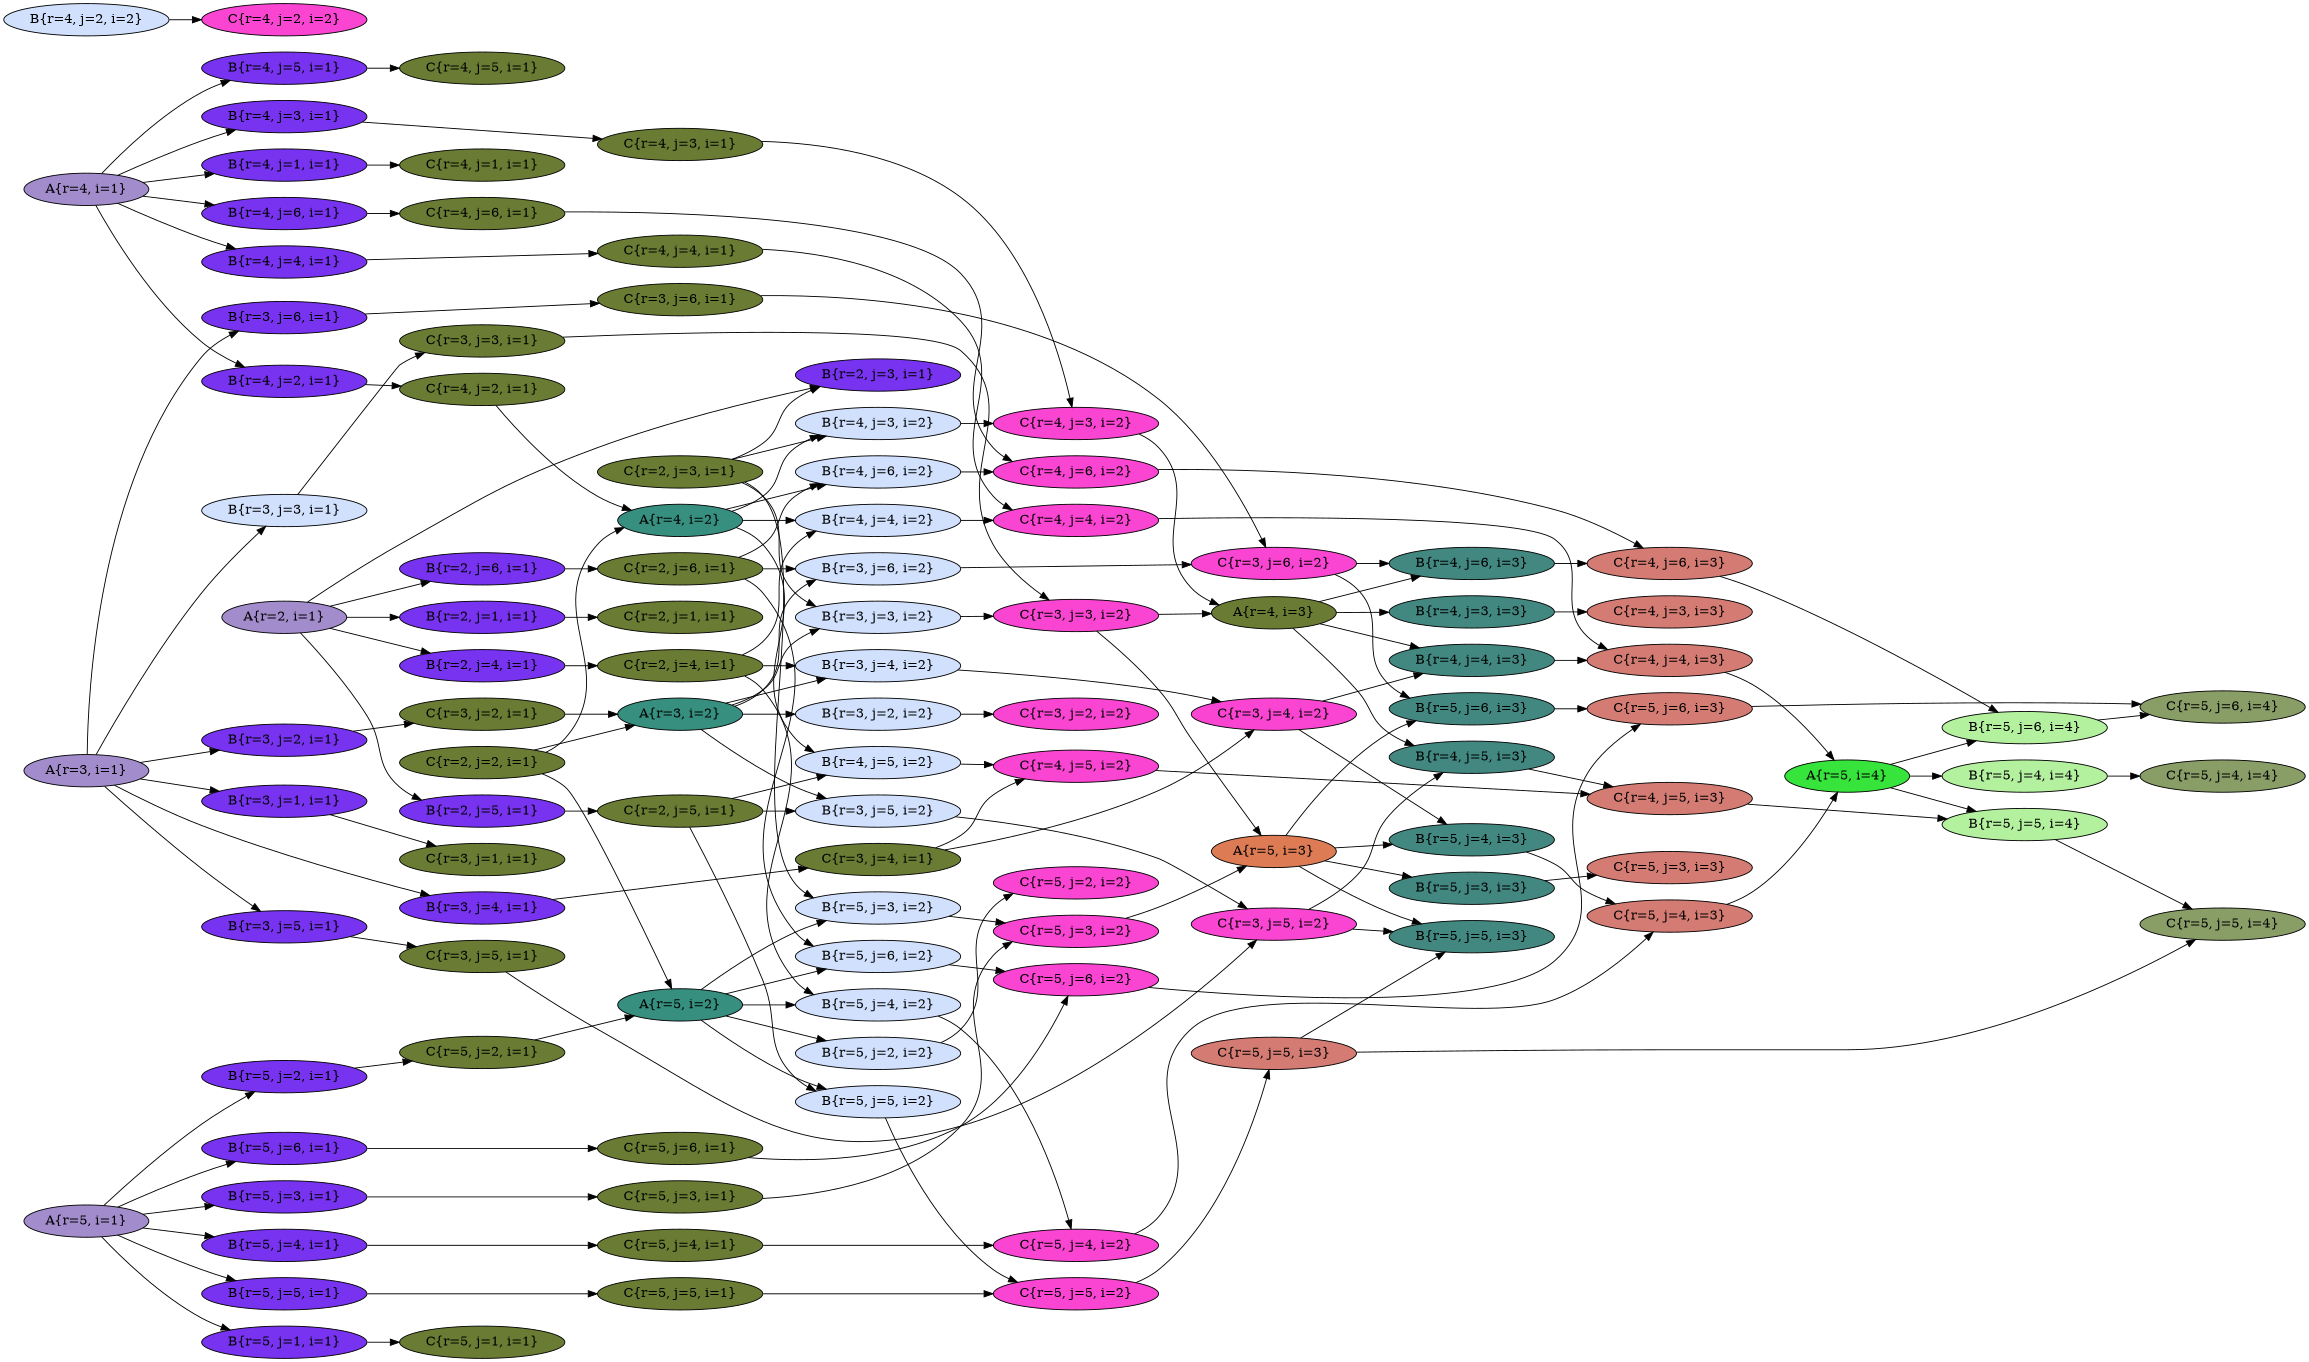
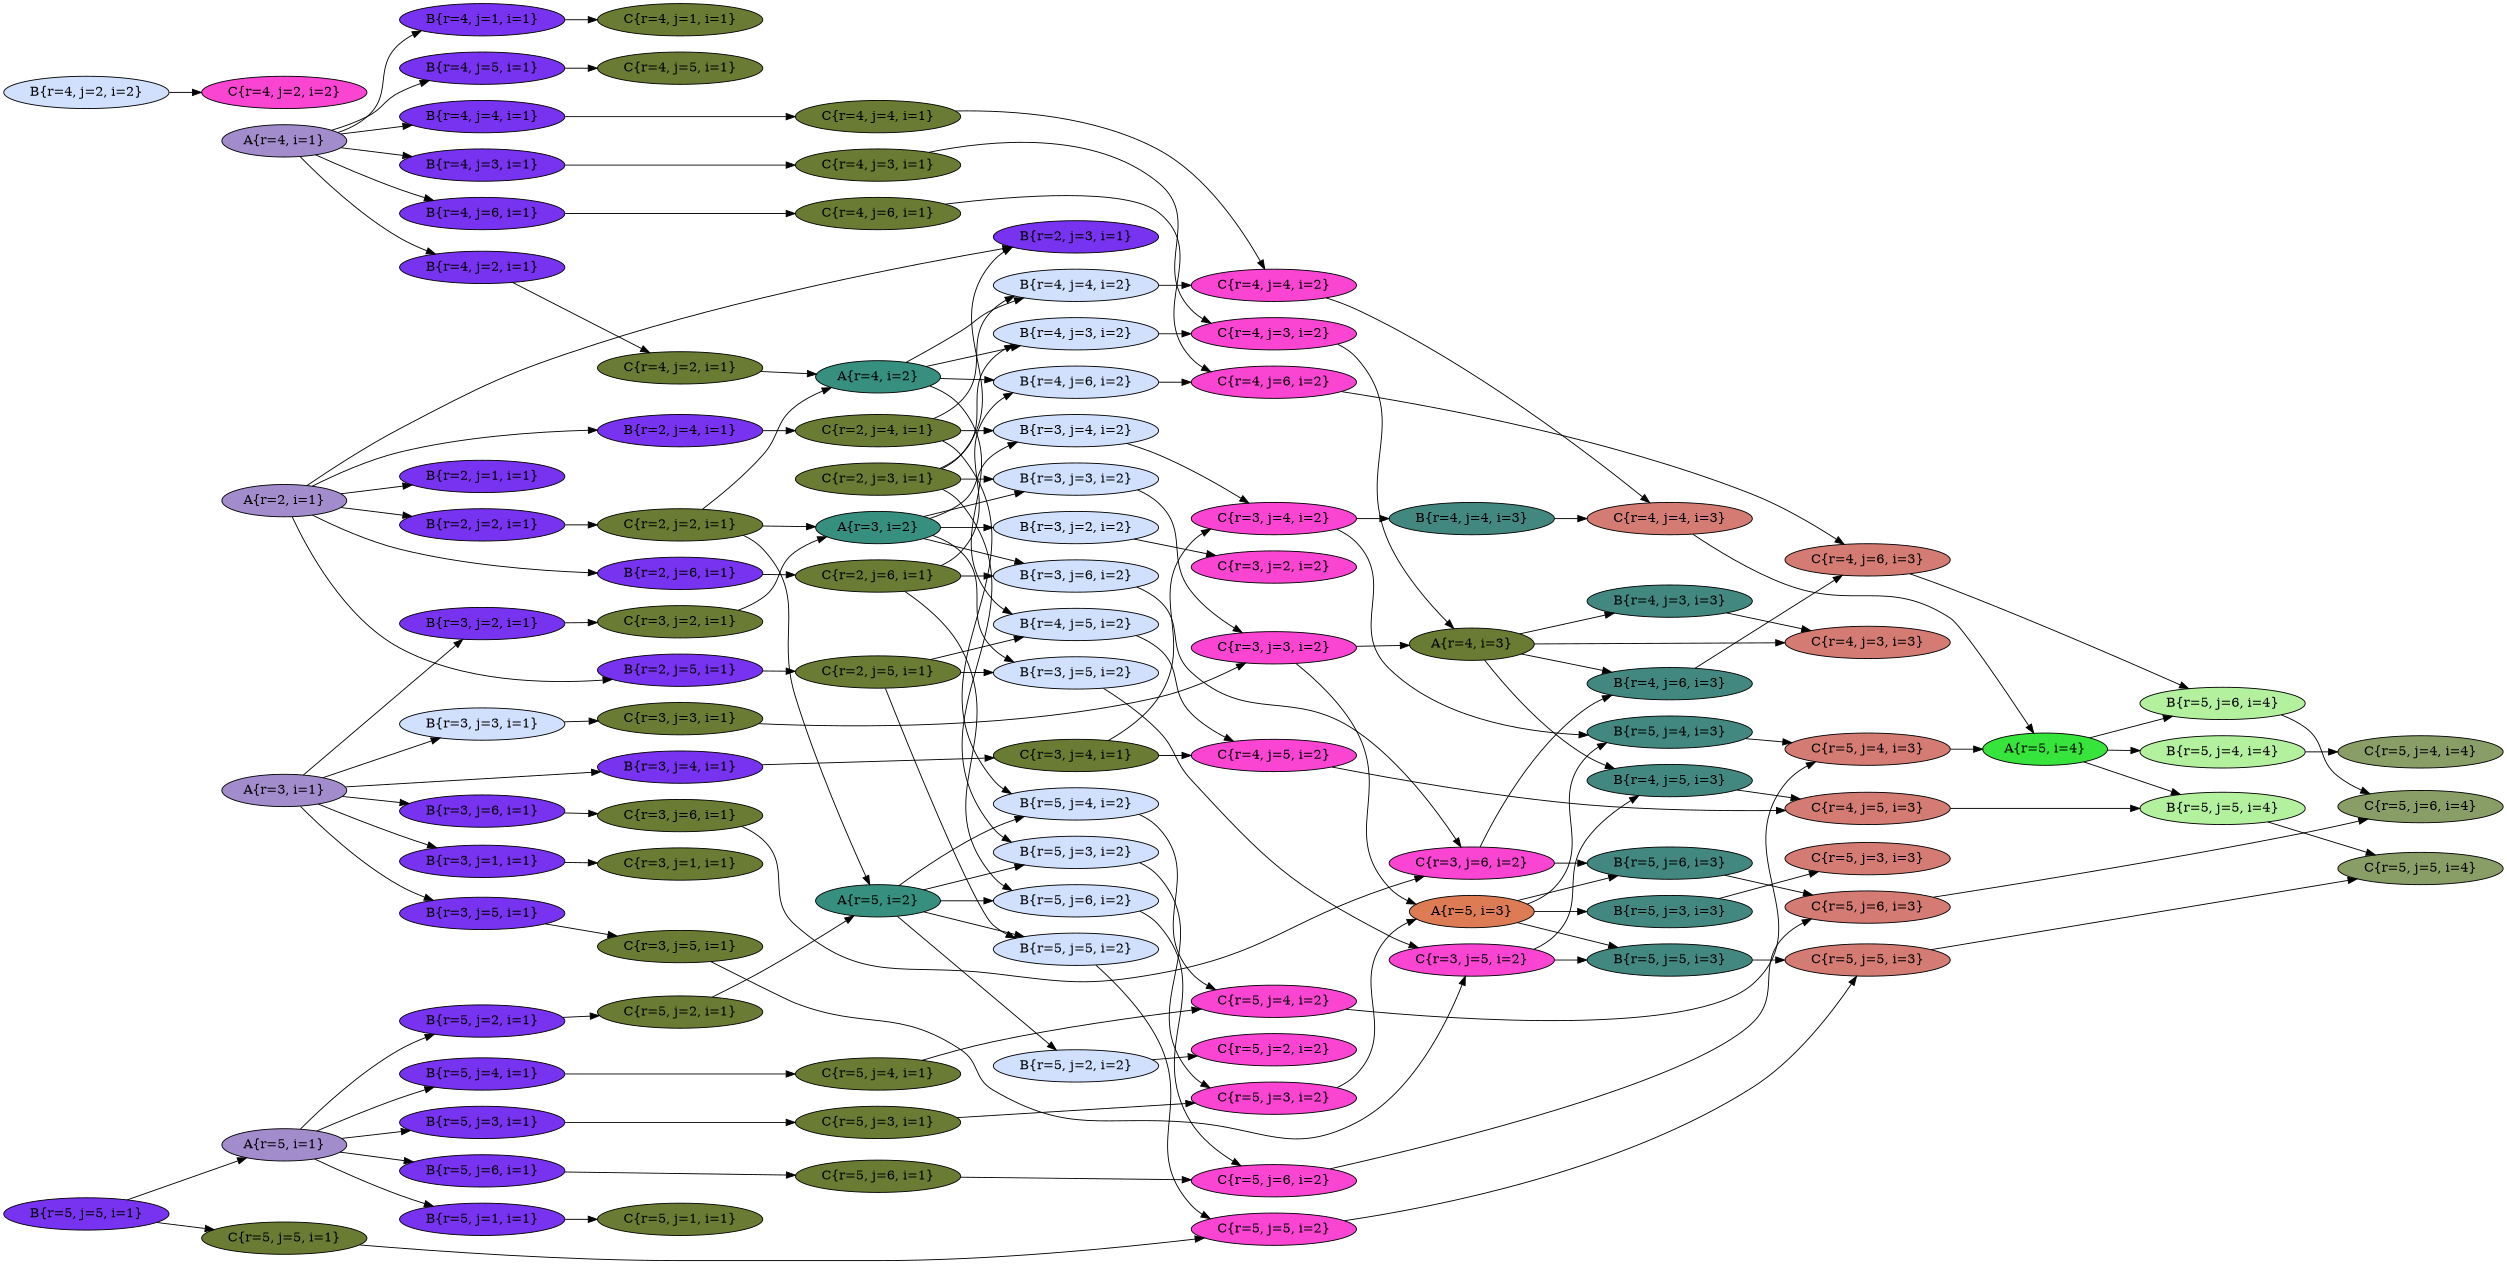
none -> (482, 525)
(680, 617) -> none
(1365, 635) -> (1655, 643)
(1379, 991) -> (1764, 960)
(172, 1258) -> (183, 1180)
